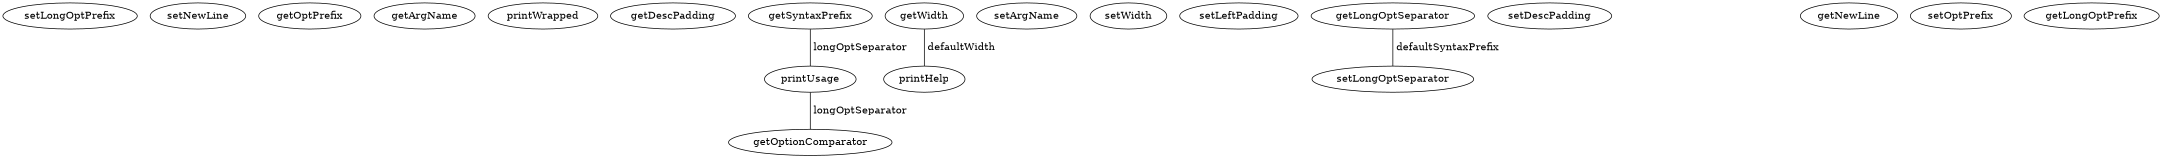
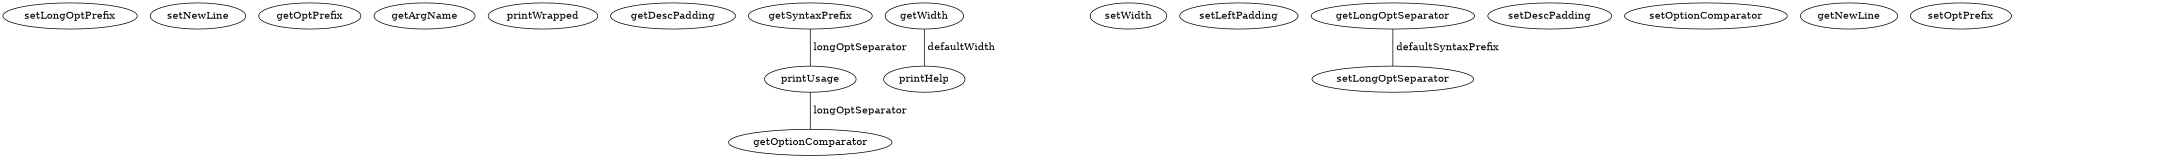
(1027, 16) -> none
none -> (1706, 16)
(2092, 16) -> none
